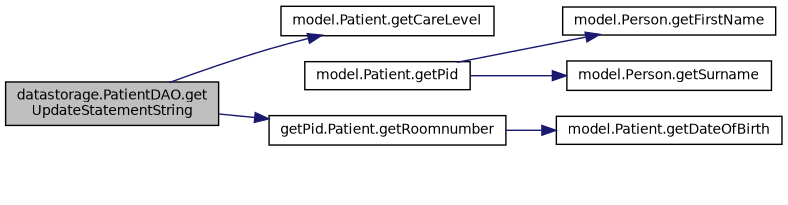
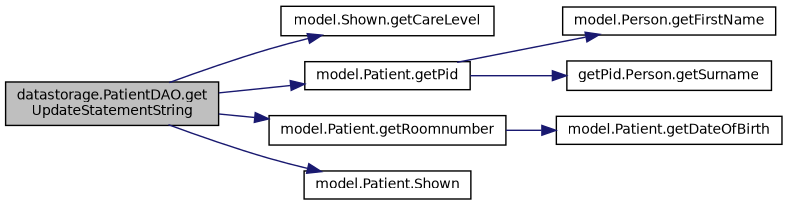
(387, 21) -> (387, 21)
(669, 76) -> (669, 76)
none -> (255, 89)
(387, 130) -> (387, 130)
none -> (387, 185)
